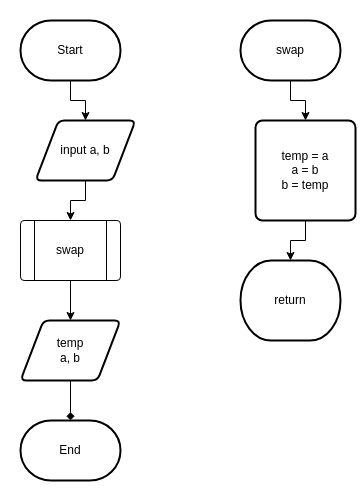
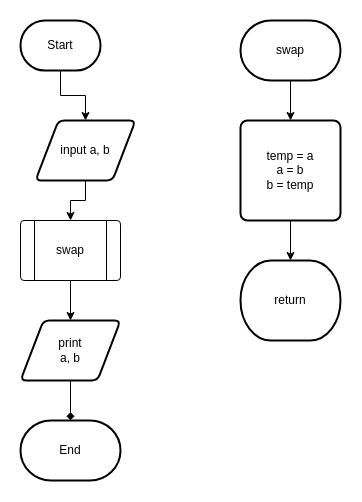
(71, 51) -> (61, 46)
(306, 171) -> (291, 171)
(71, 351) -> (71, 351)
